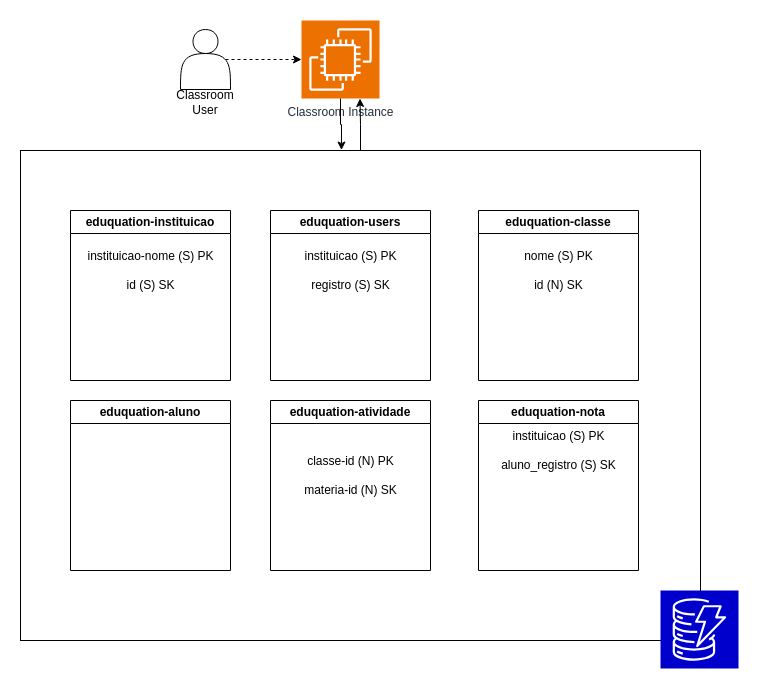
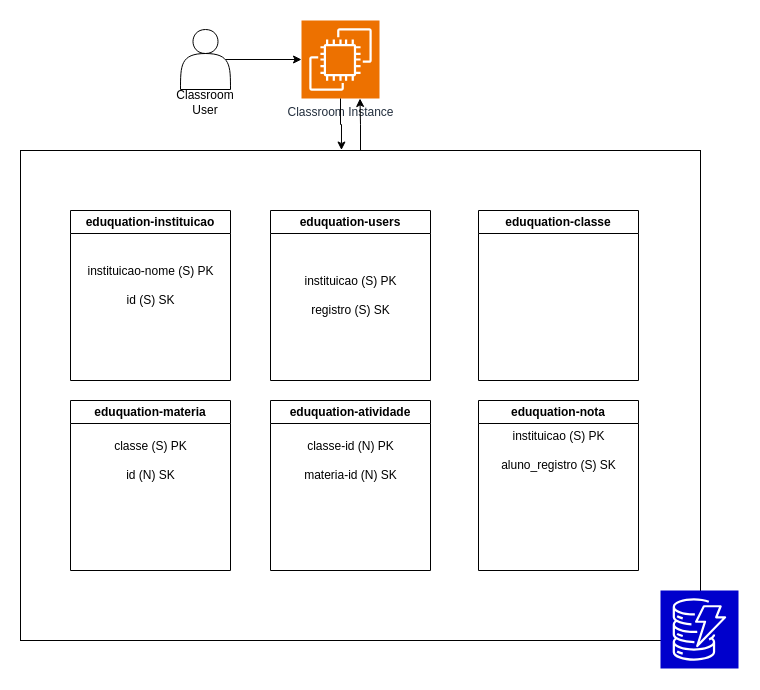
(259, 60) -> (259, 60)
(151, 271) -> (151, 286)
(351, 271) -> (351, 296)
(559, 271) -> none
(151, 413) -> (151, 413)
none -> (151, 461)
(351, 476) -> (351, 461)
